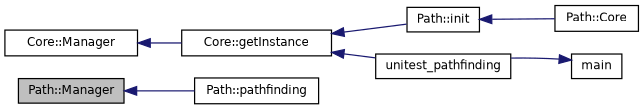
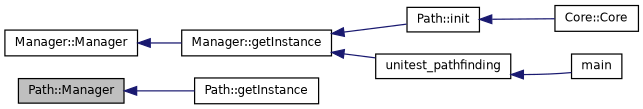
(597, 18) -> (597, 18)
(71, 43) -> (71, 43)
(257, 43) -> (257, 43)
(535, 58) -> (548, 74)
(257, 91) -> (257, 91)
